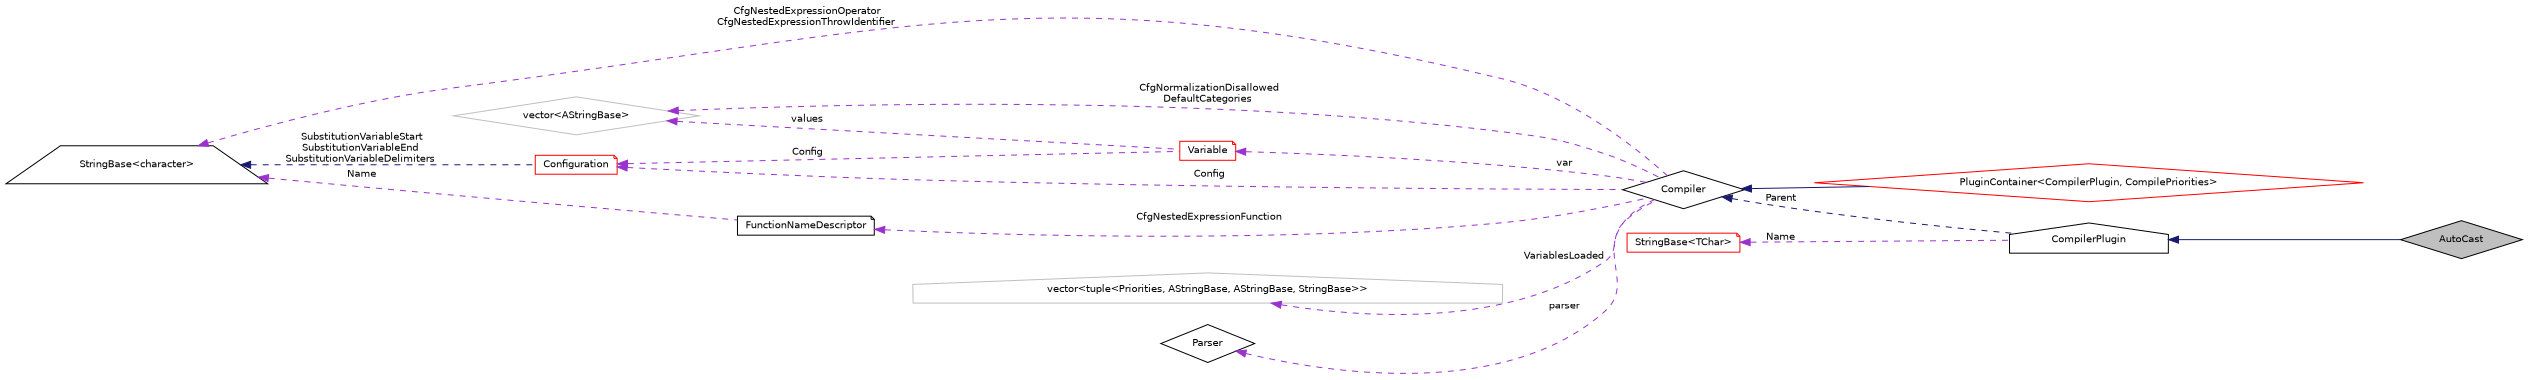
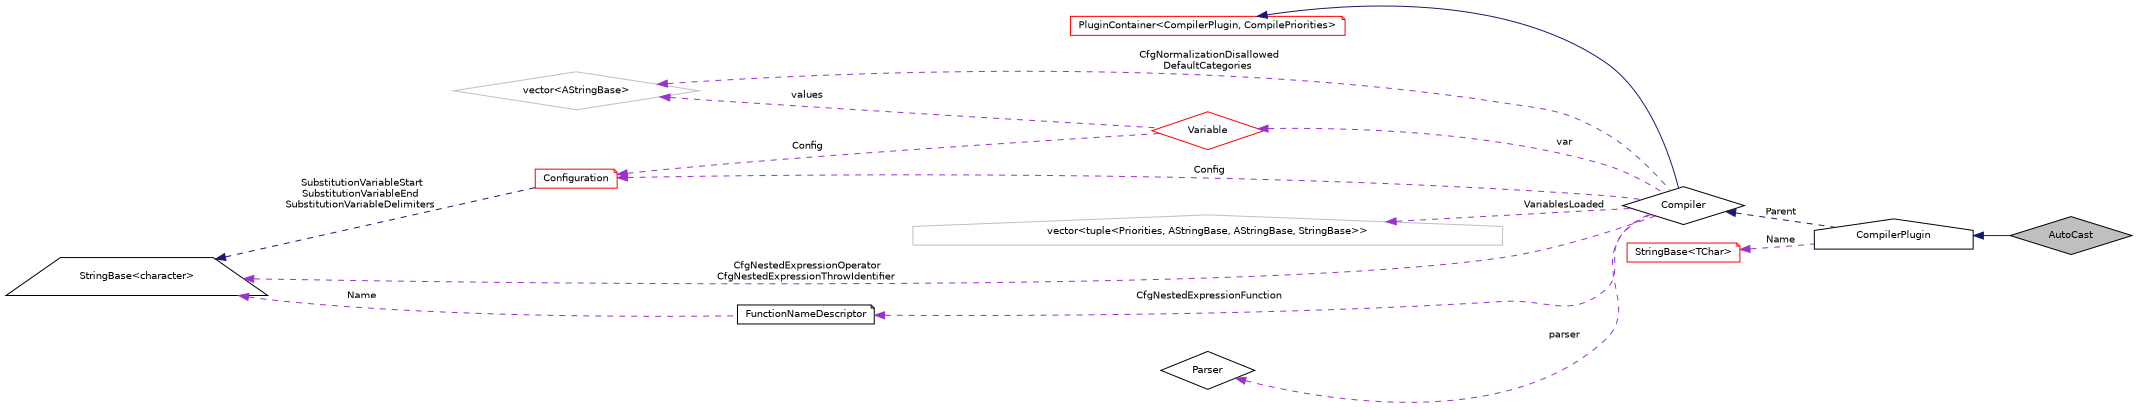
(1208, 151) -> (1208, 131)
(2089, 183) -> (1208, 26)
(1810, 188) -> (1514, 22)
